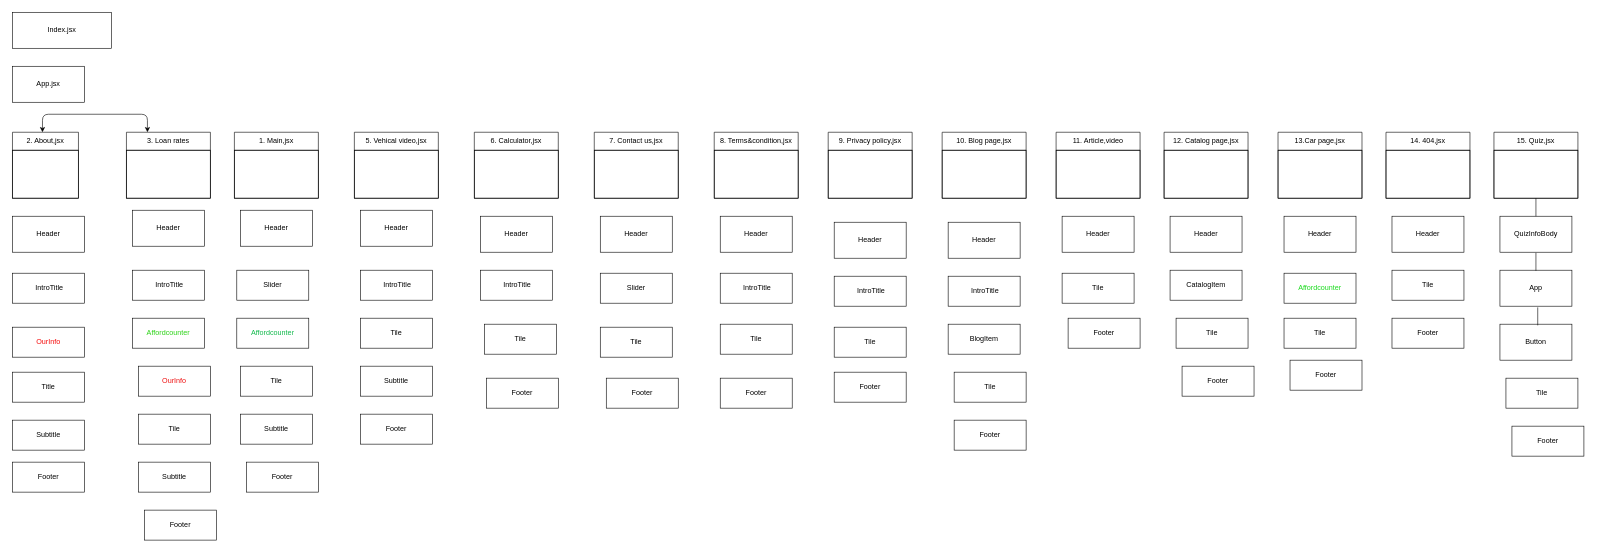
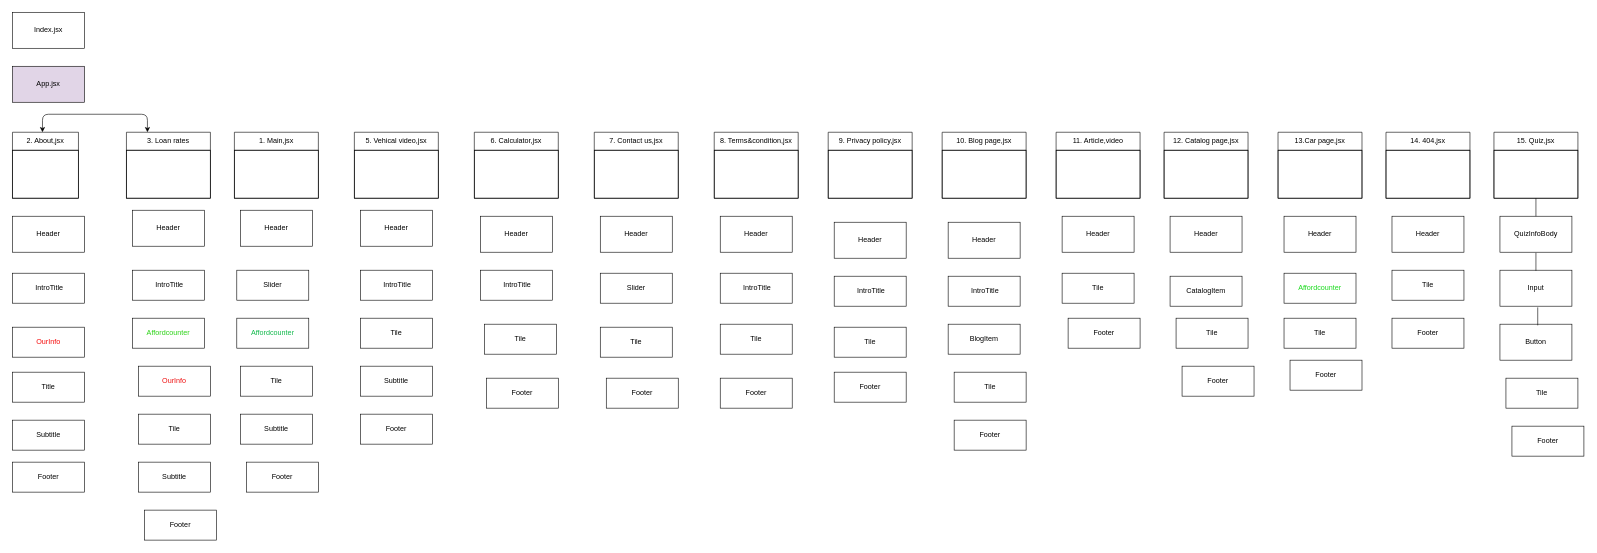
(62, 30) -> (48, 30)
(48, 84) -> (48, 84)
(1206, 285) -> (1206, 291)
(1536, 288) -> (1536, 288)
